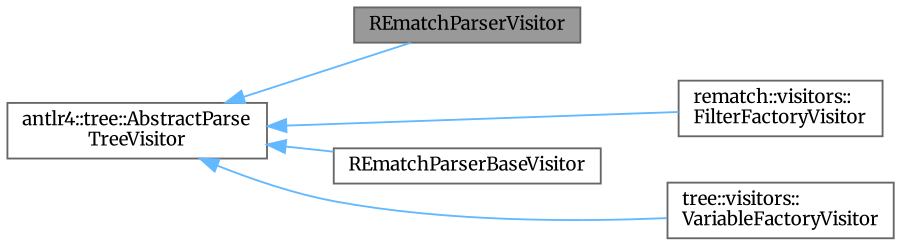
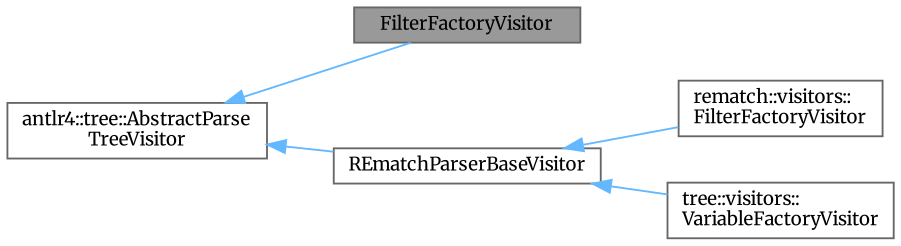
(467, 25) -> (467, 25)
(483, 119) -> (631, 136)
(439, 215) -> (639, 190)
